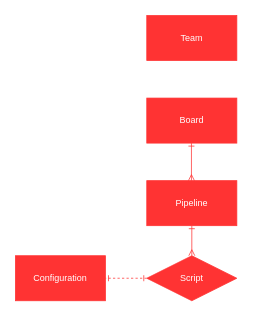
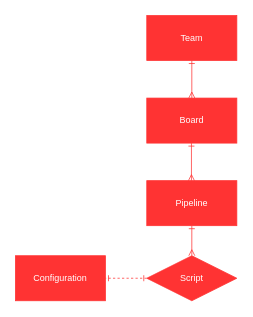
none -> (192, 79)
